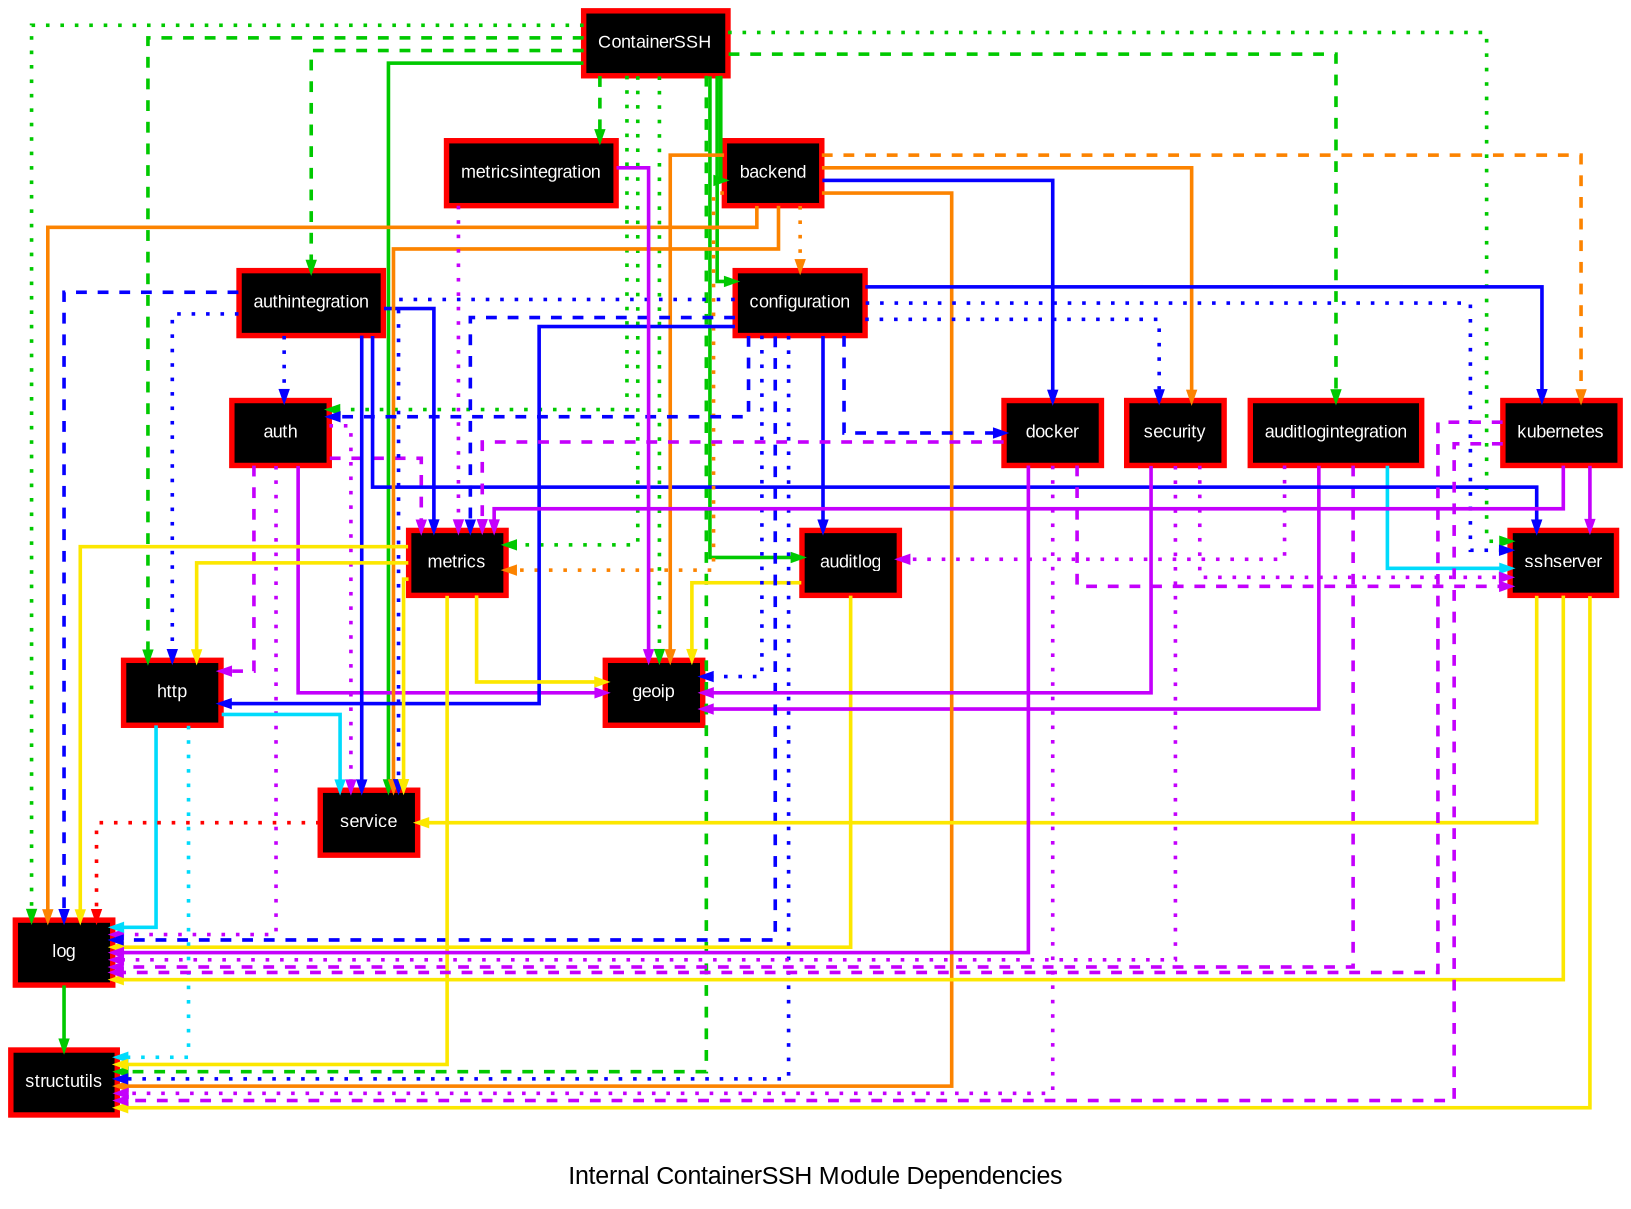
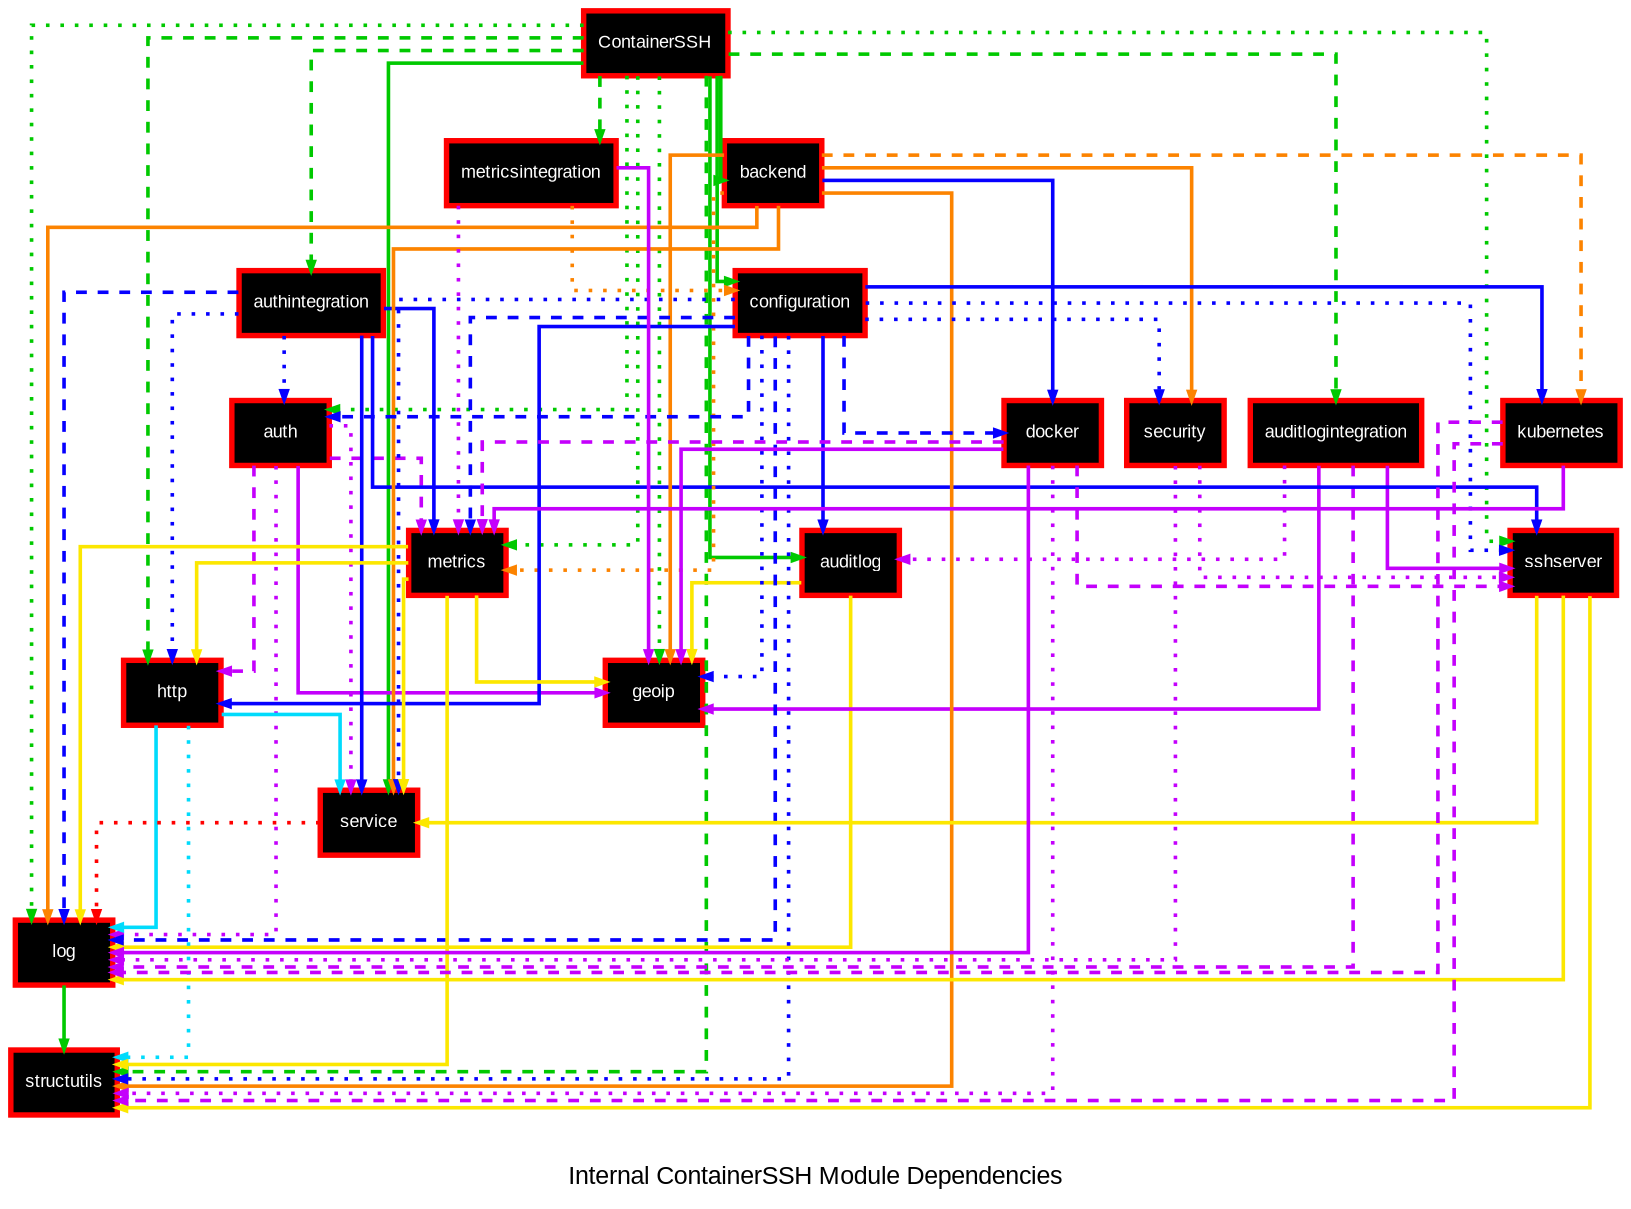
(800, 233) -> (572, 283)
(1590, 493) -> none
(1387, 563) -> (1387, 563)
(1078, 693) -> (681, 454)
